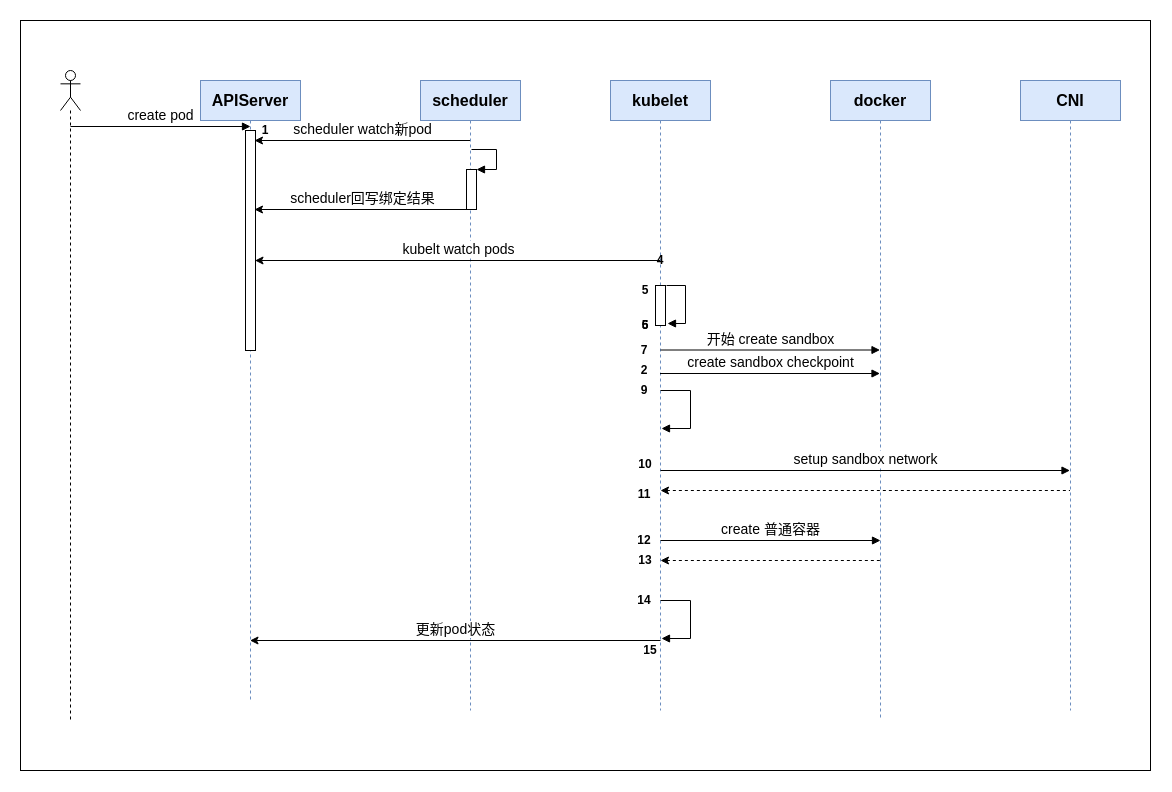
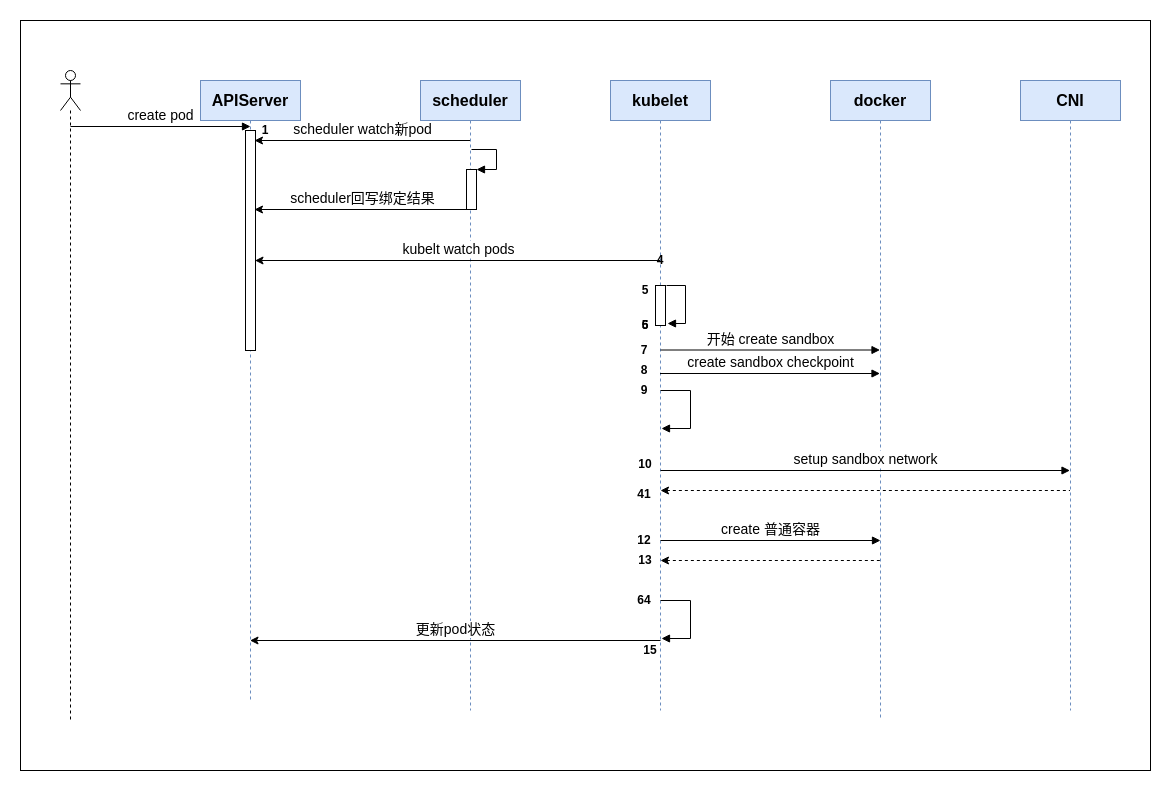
(645, 371) -> (645, 371)
(645, 495) -> (645, 495)
(645, 601) -> (645, 601)
